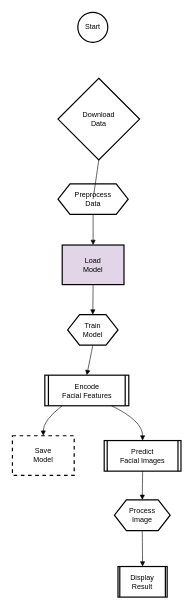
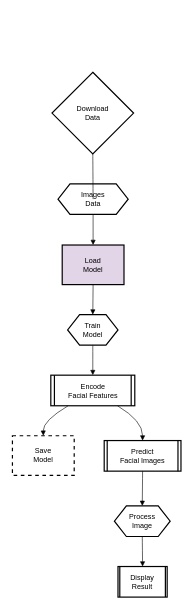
(93, 27) -> none
(99, 119) -> (93, 113)
(93, 200) -> (93, 200)
(87, 391) -> (93, 391)
(142, 515) -> (142, 521)
